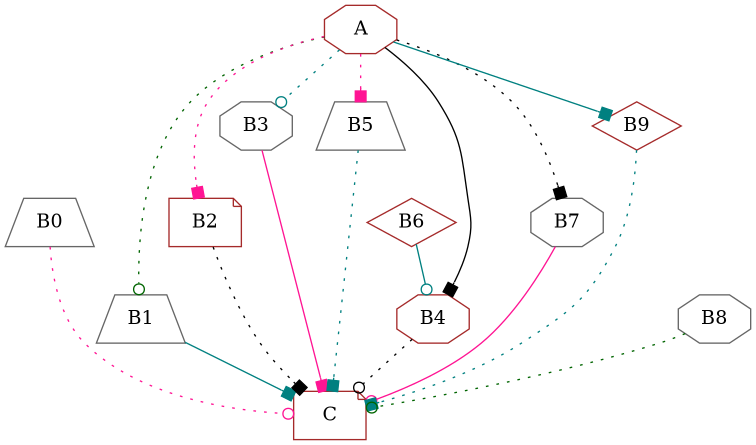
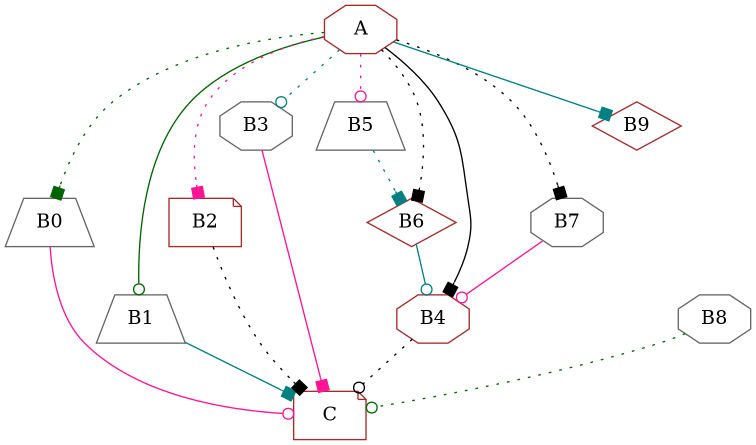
none -> (167, 70)
(361, 72) -> (361, 72)
none -> (420, 113)
(177, 119) -> (177, 119)
(346, 264) -> (384, 171)
(555, 320) -> none
(482, 342) -> (504, 268)
(129, 375) -> (129, 375)
